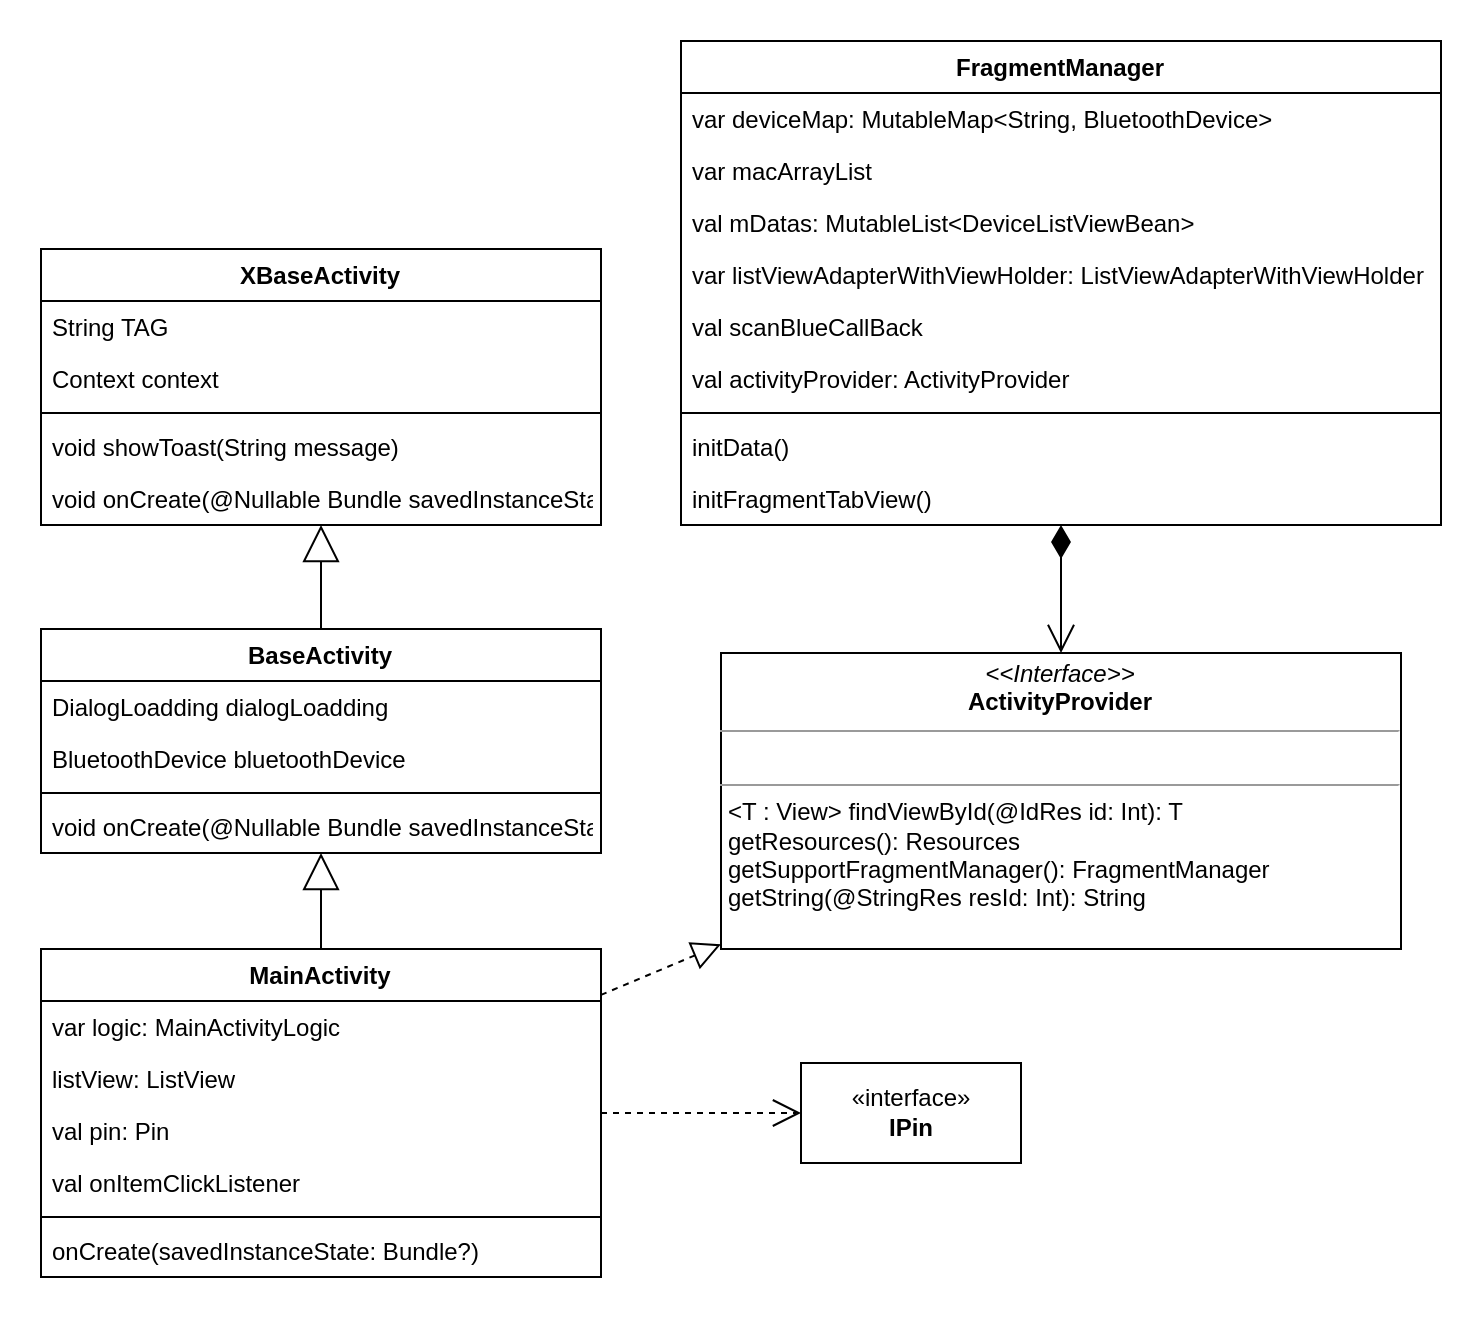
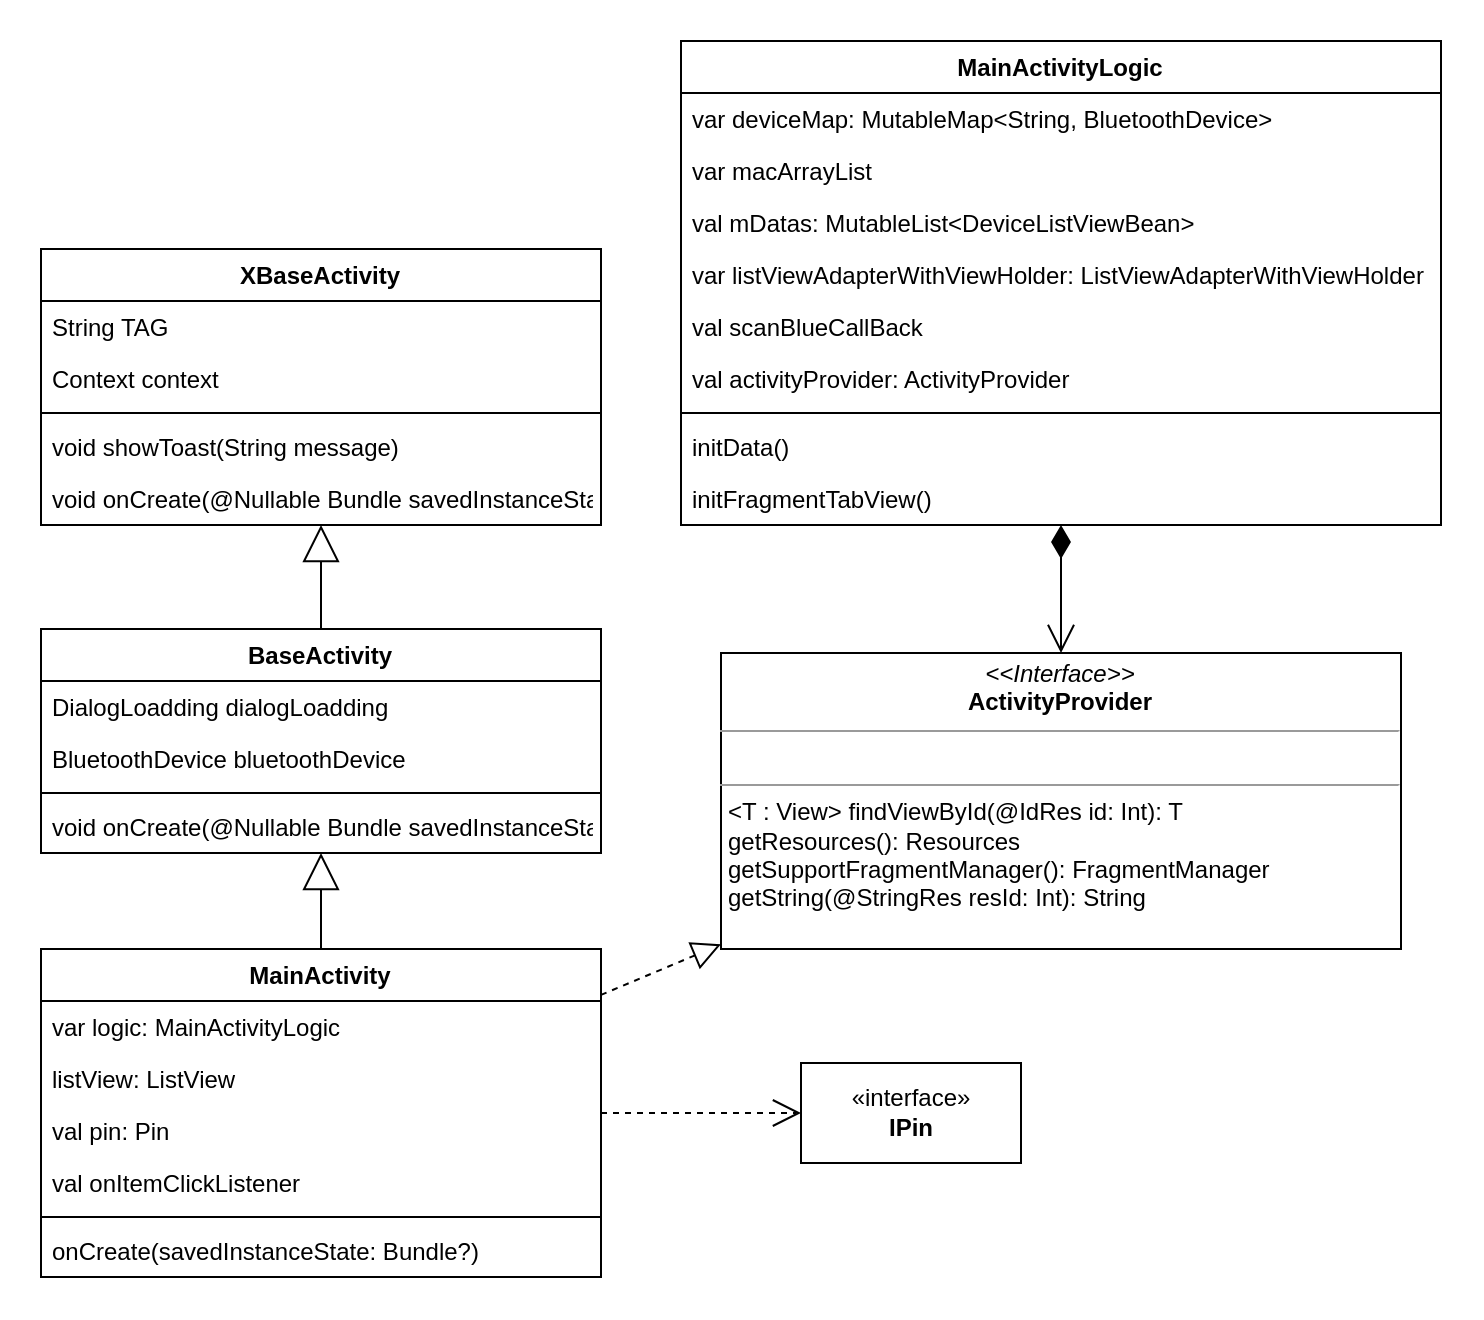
(1060, 68) -> (1060, 68)
